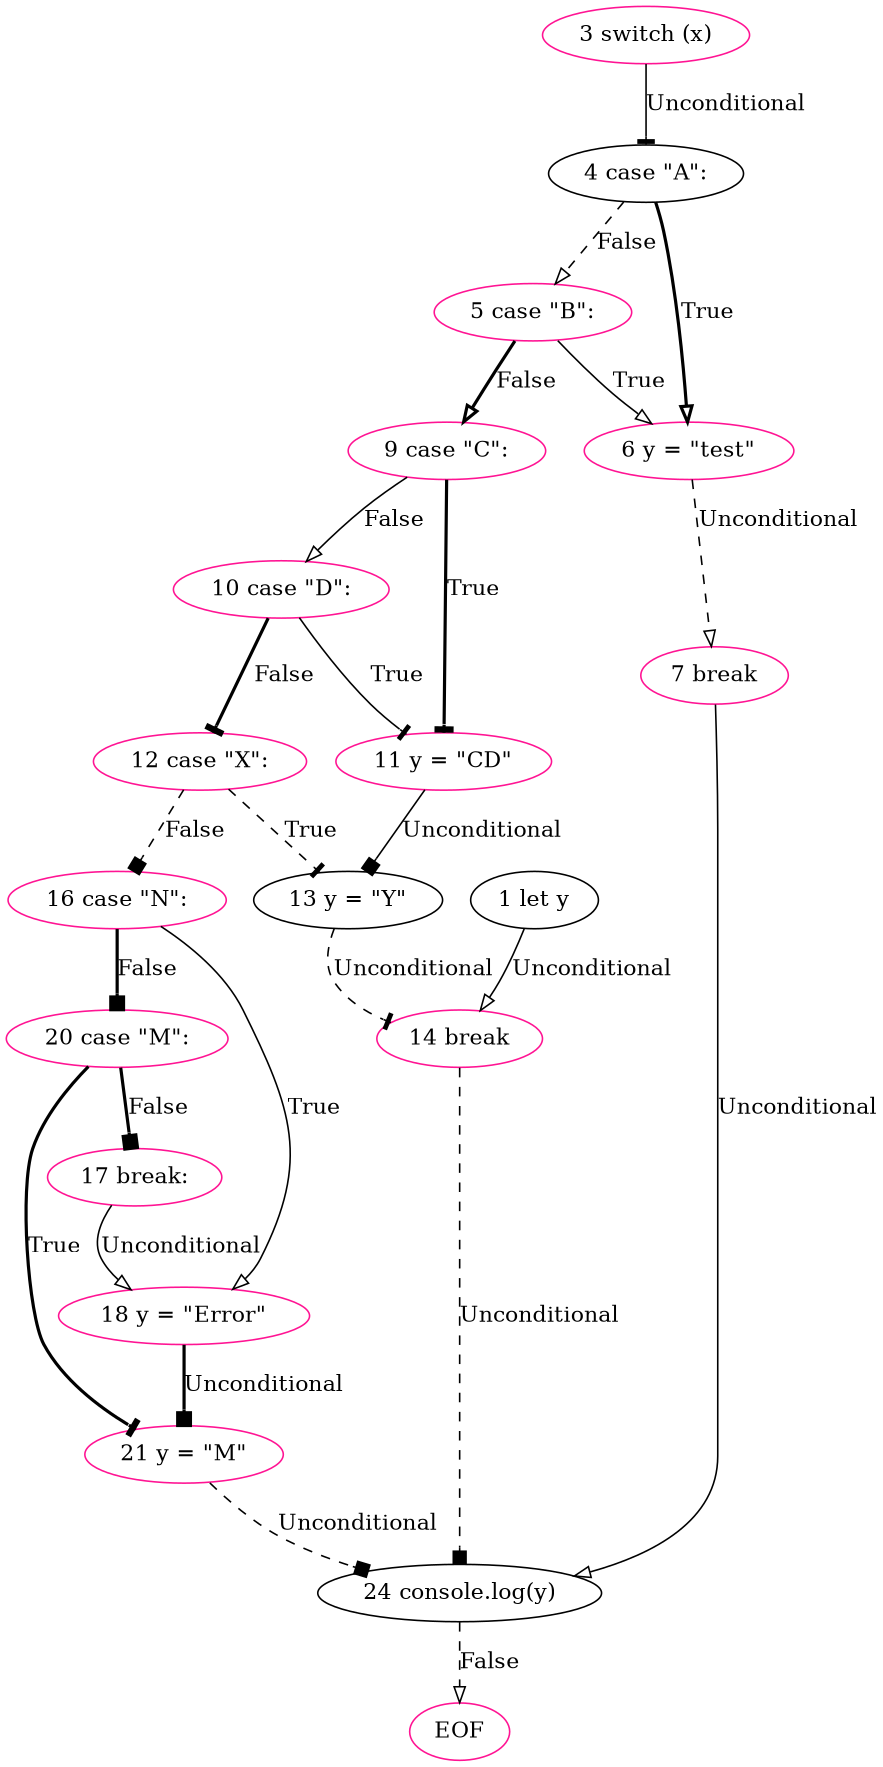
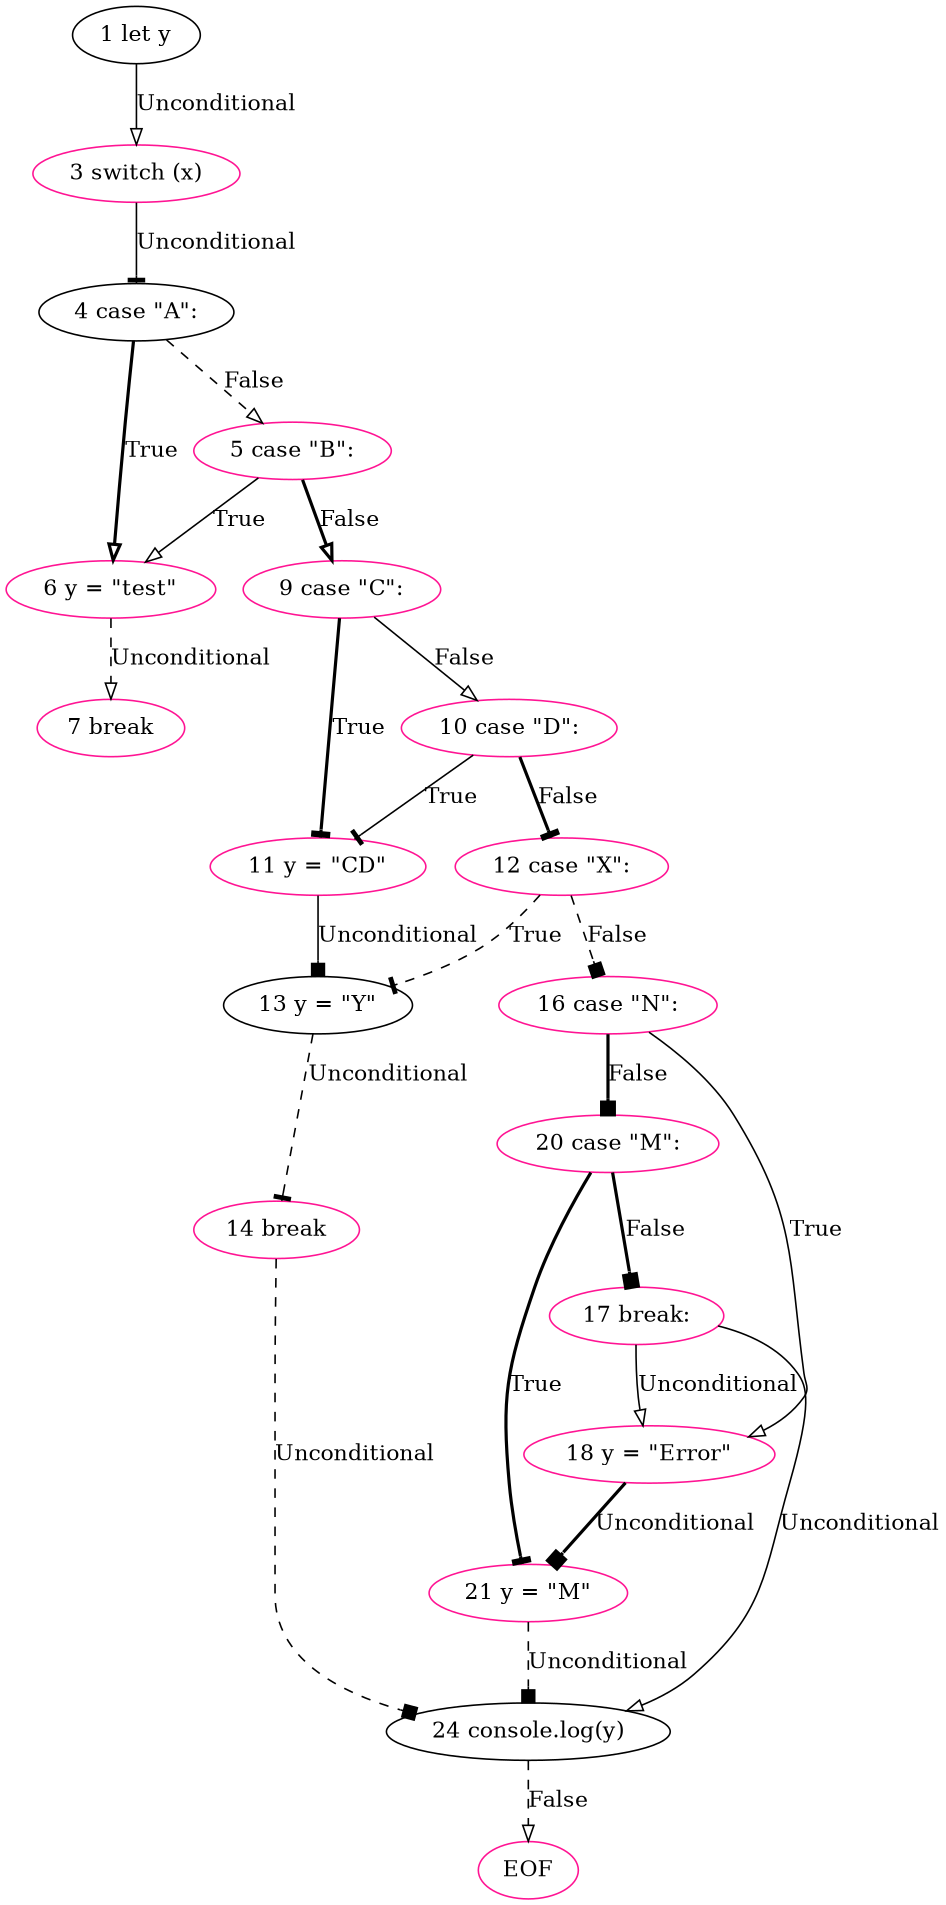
(509, 964) -> (136, 96)
(718, 1173) -> (780, 1518)
